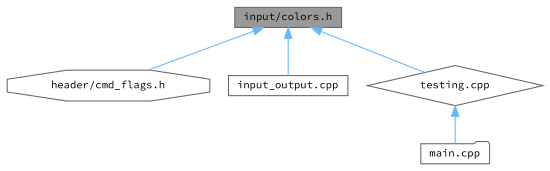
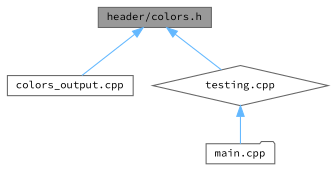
(288, 17) -> (155, 17)
(109, 86) -> none
(288, 86) -> (70, 86)
